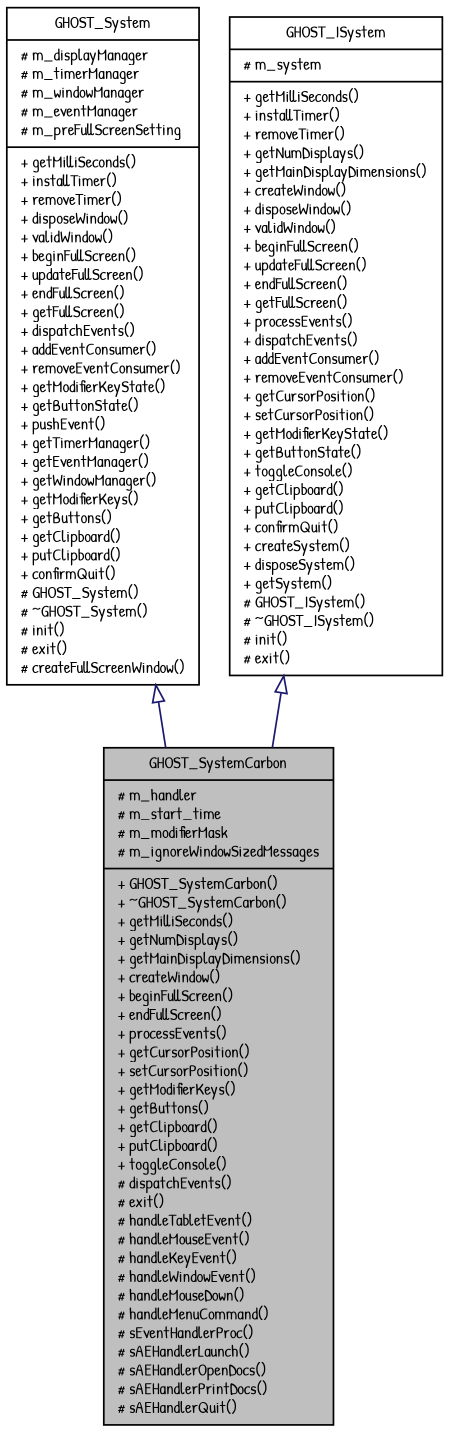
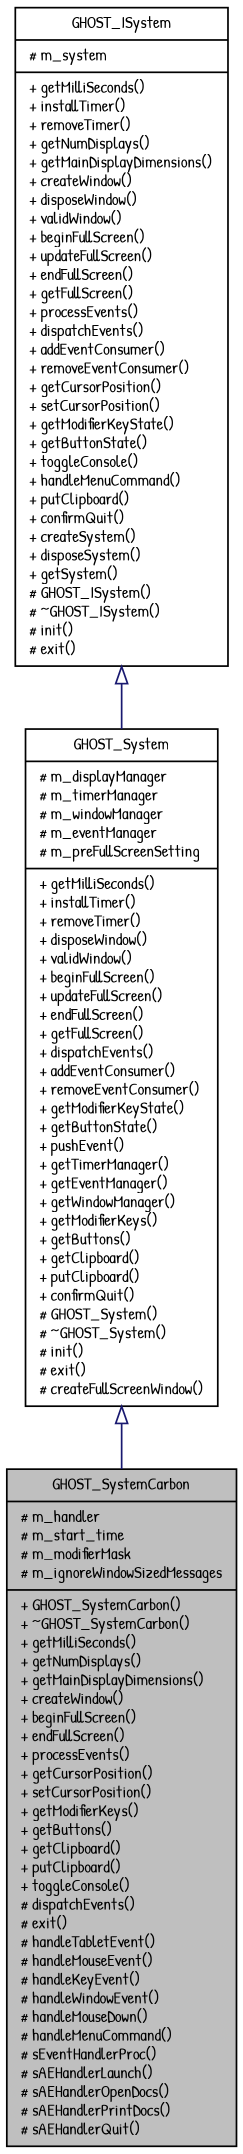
(294, 490) -> (105, 481)
(277, 720) -> (122, 706)
